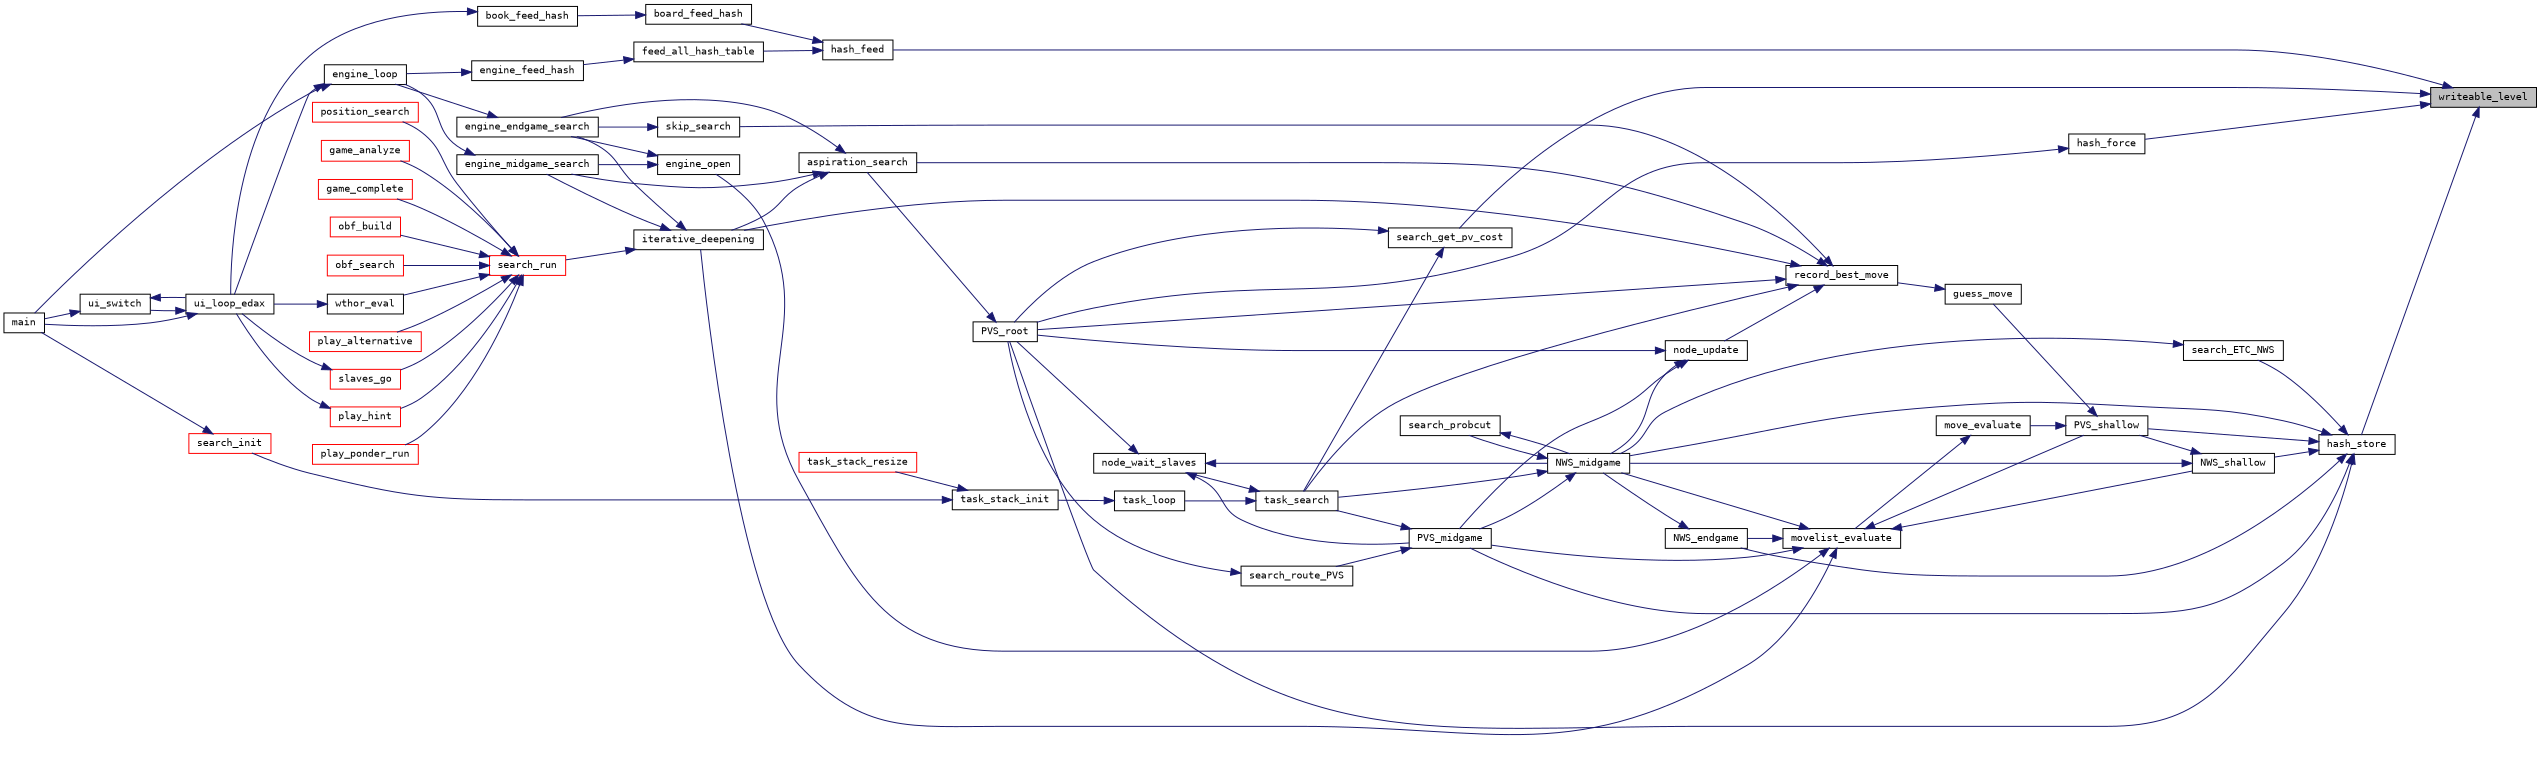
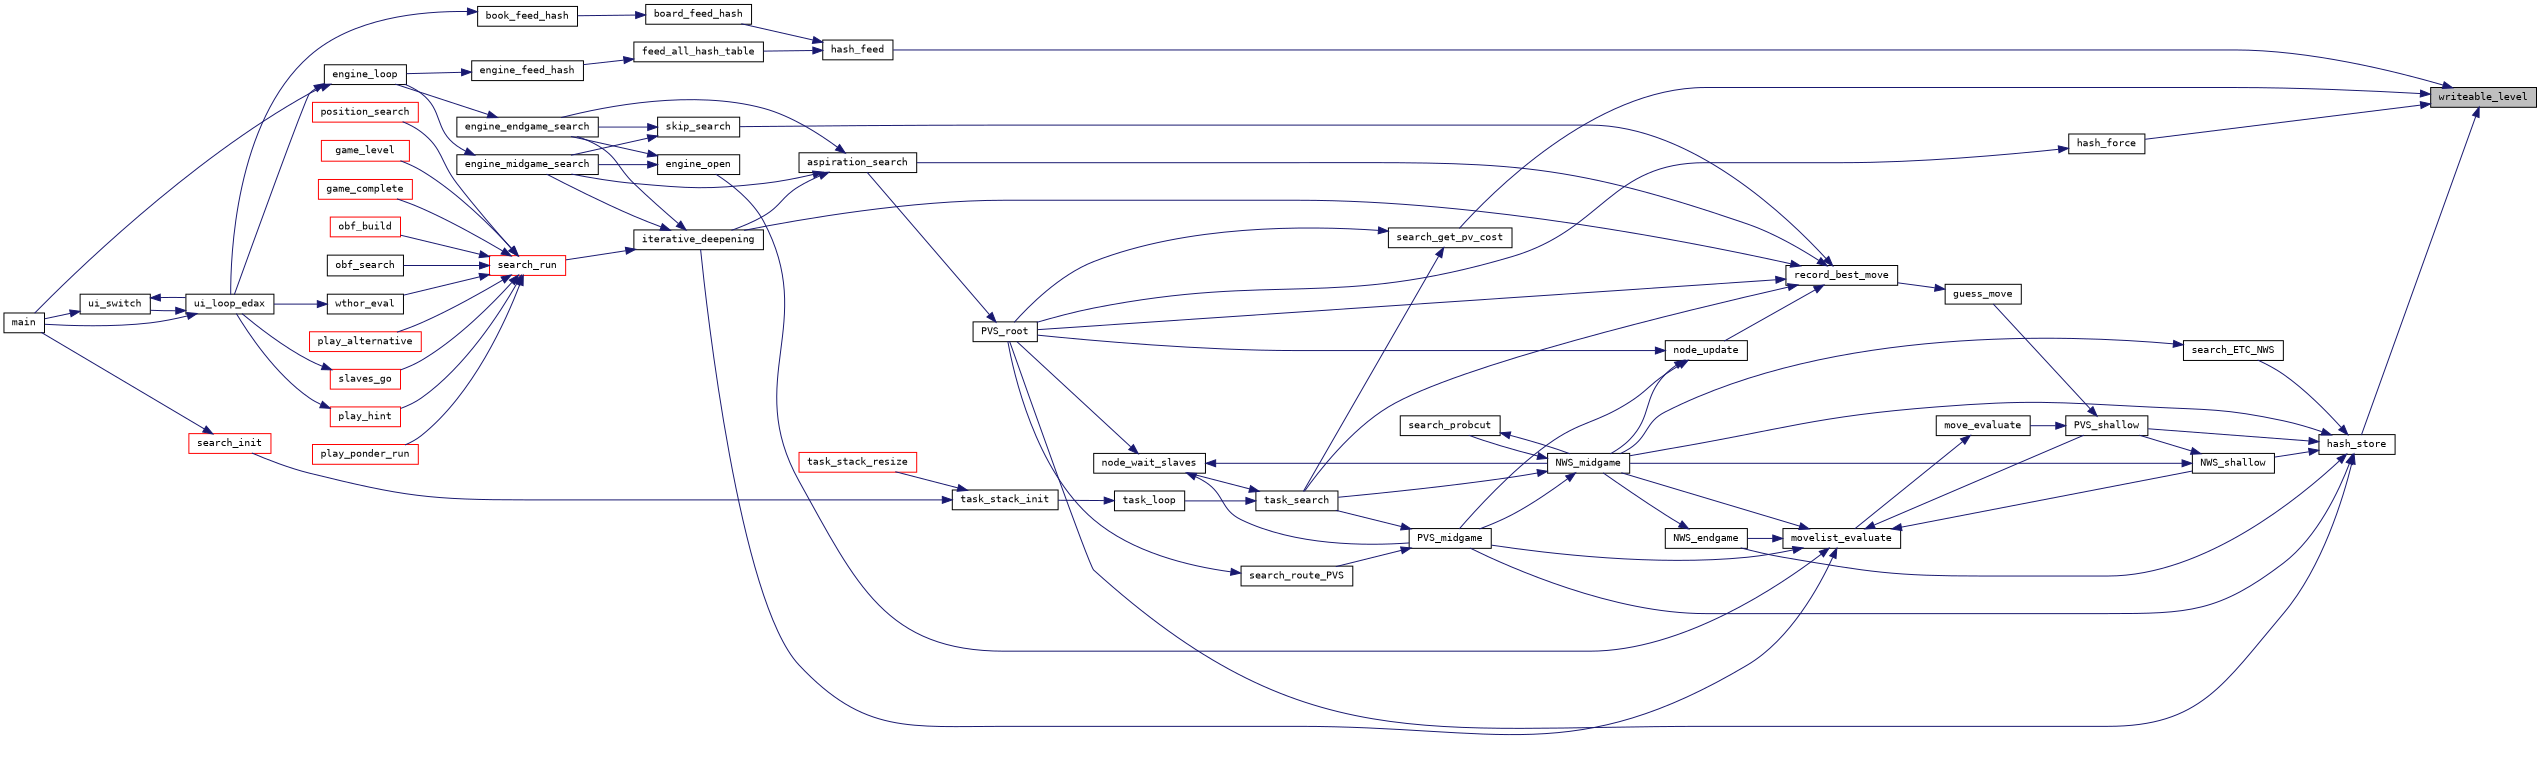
(365, 151) -> (365, 151)
none -> (592, 151)
(365, 266) -> (365, 266)
